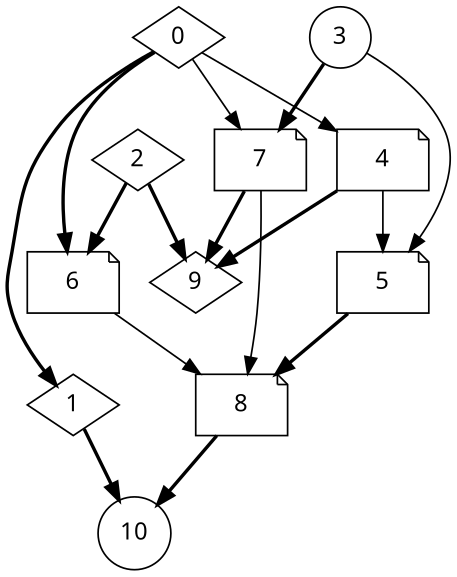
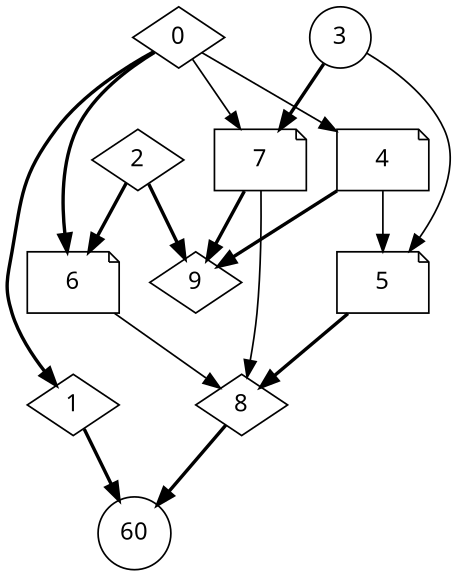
(242, 405) -> (242, 405)
(134, 533) -> (134, 533)
